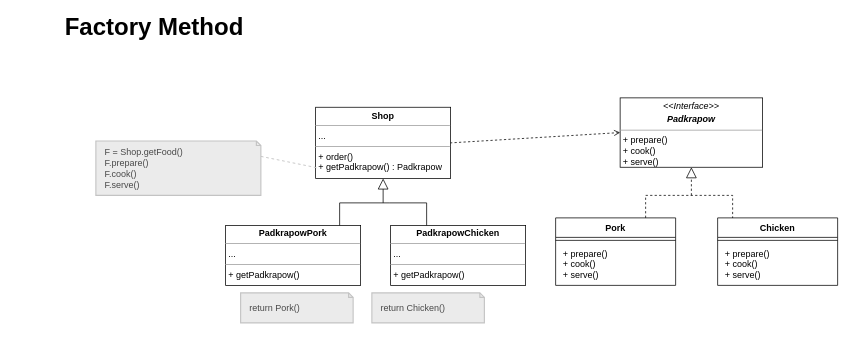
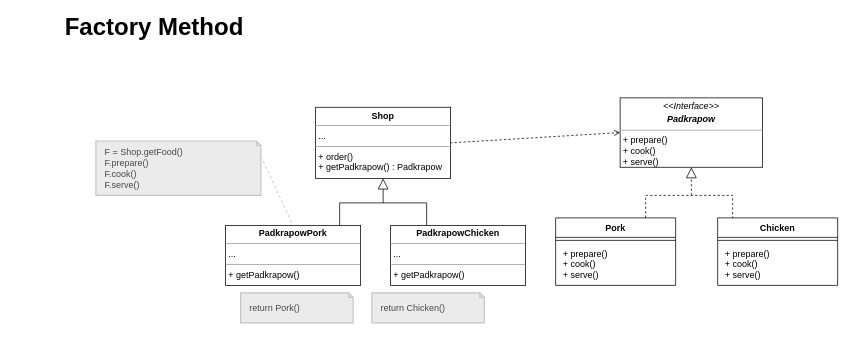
(314, 167) -> (277, 191)
